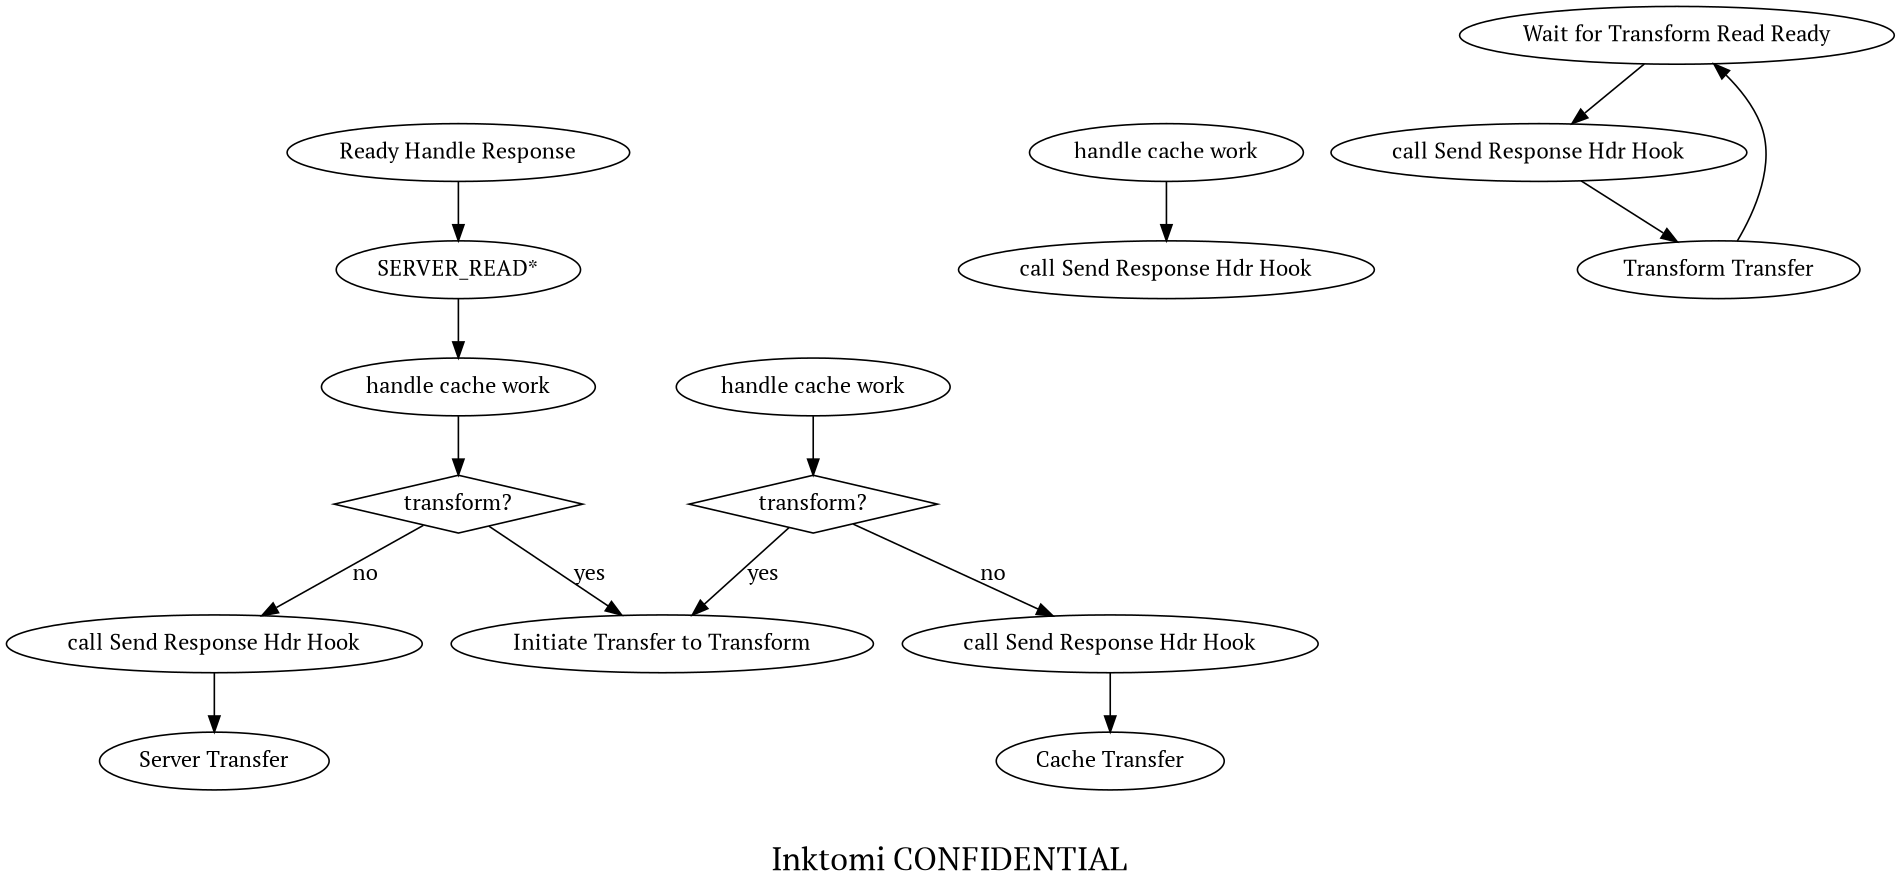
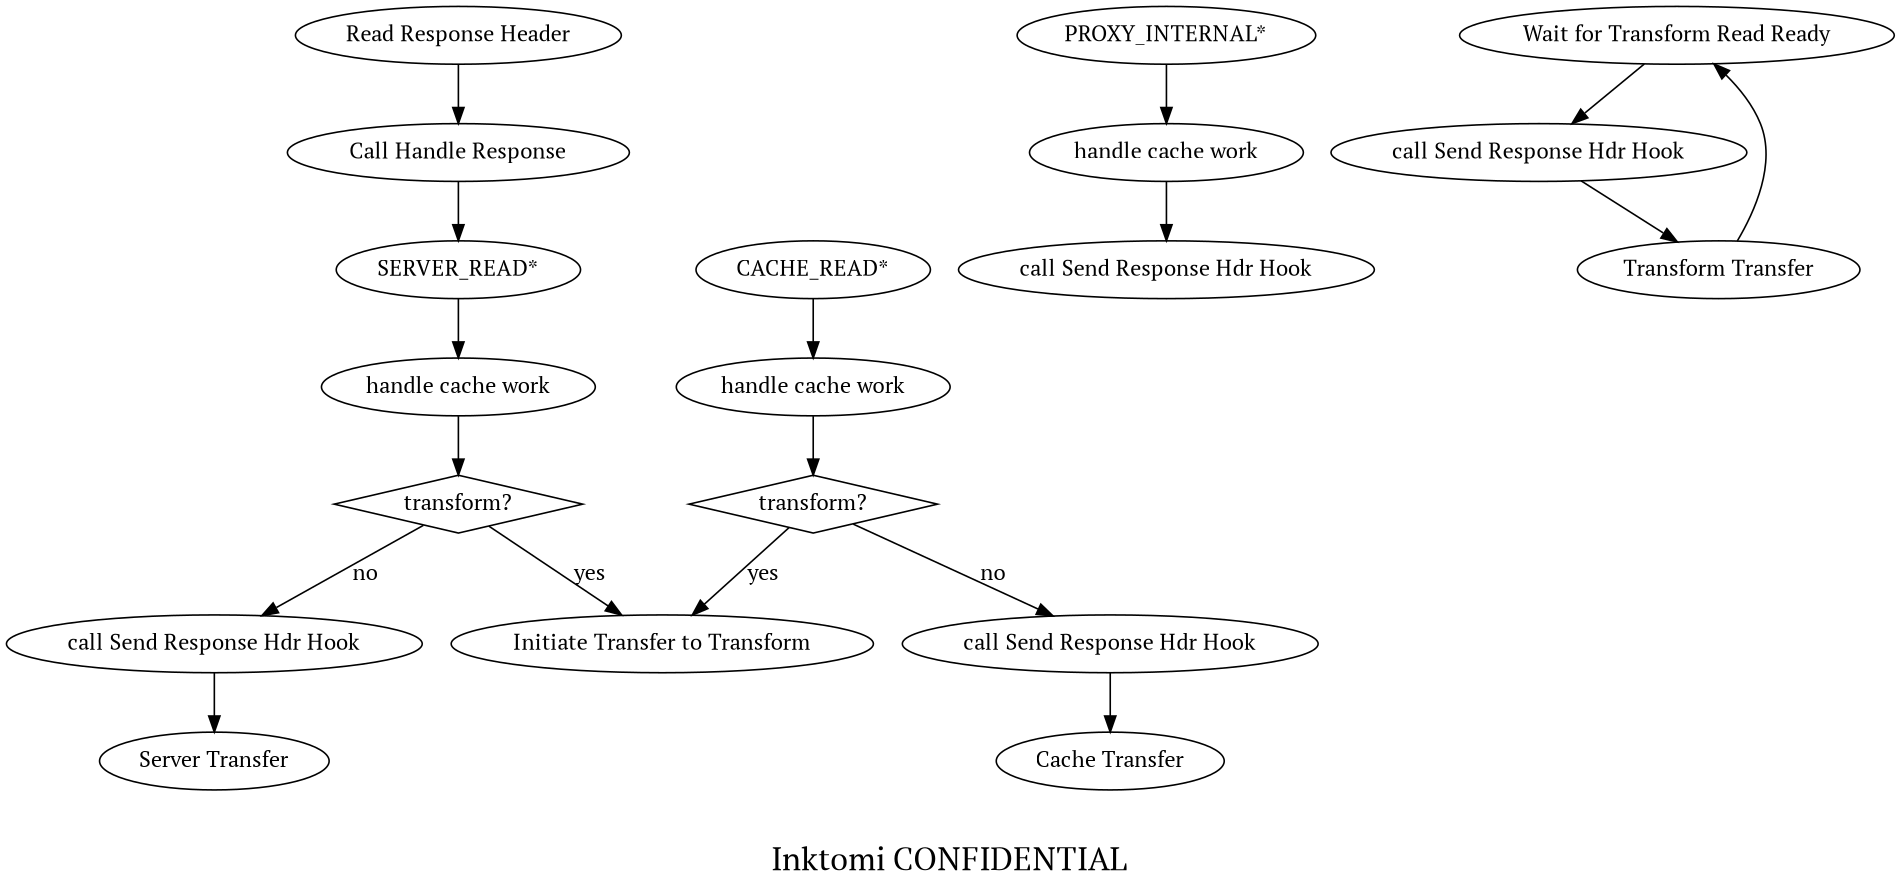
none -> (458, 35)
none -> (1166, 35)
(458, 153) -> (458, 153)
none -> (813, 270)
